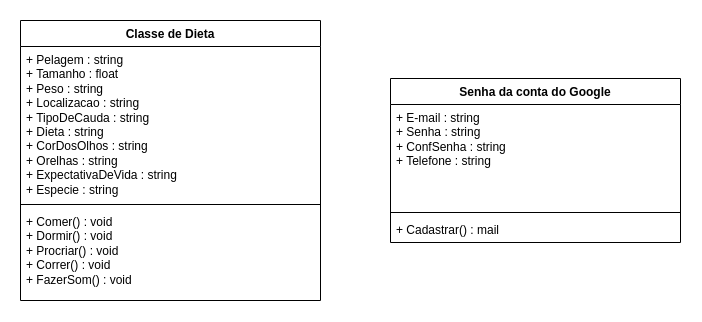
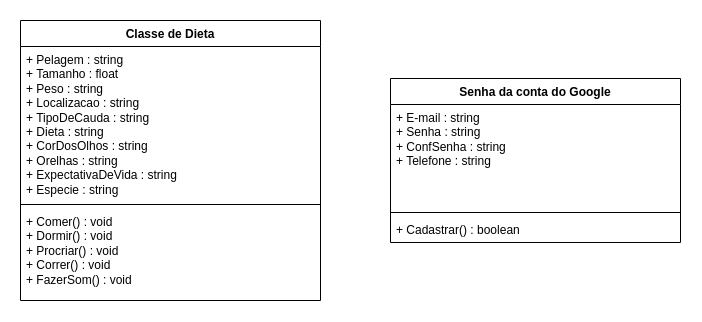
(454, 231) -> (466, 231)
